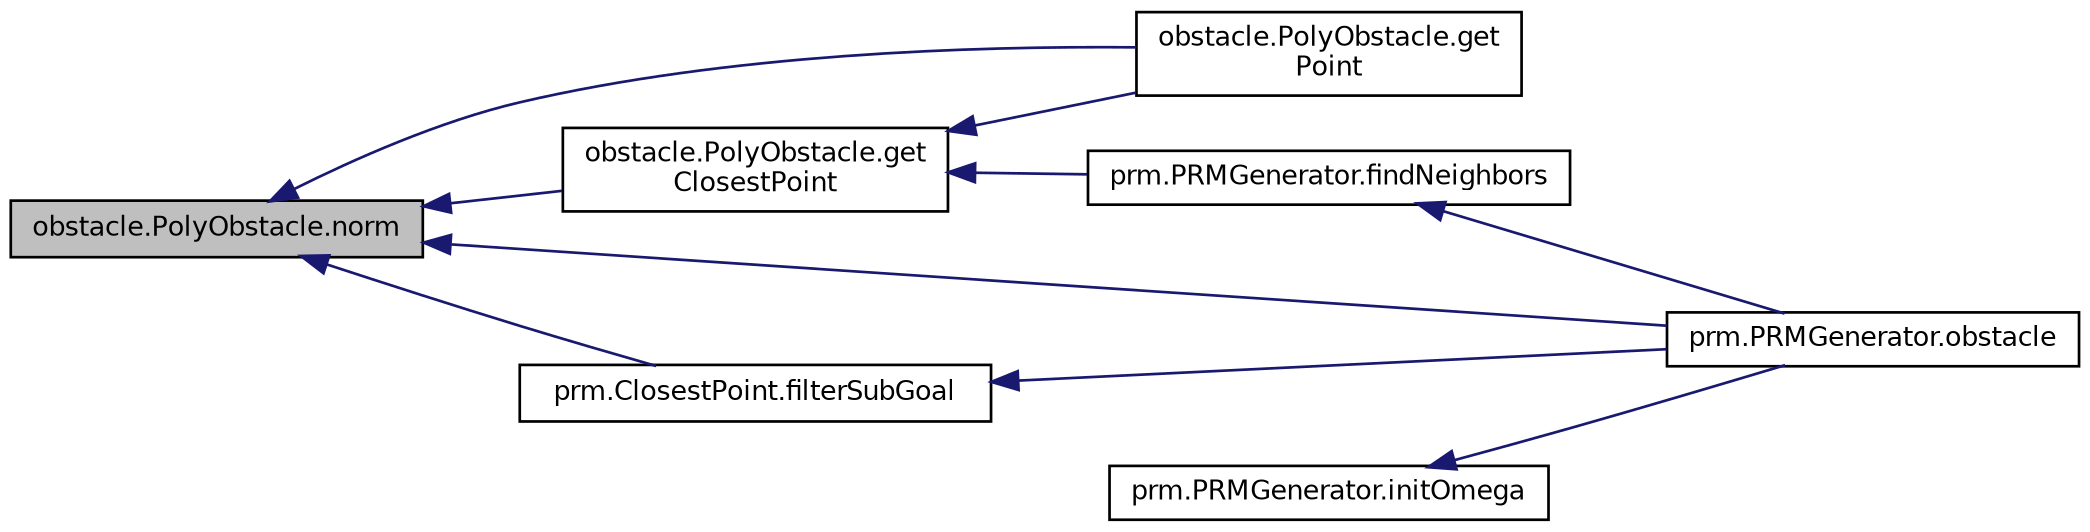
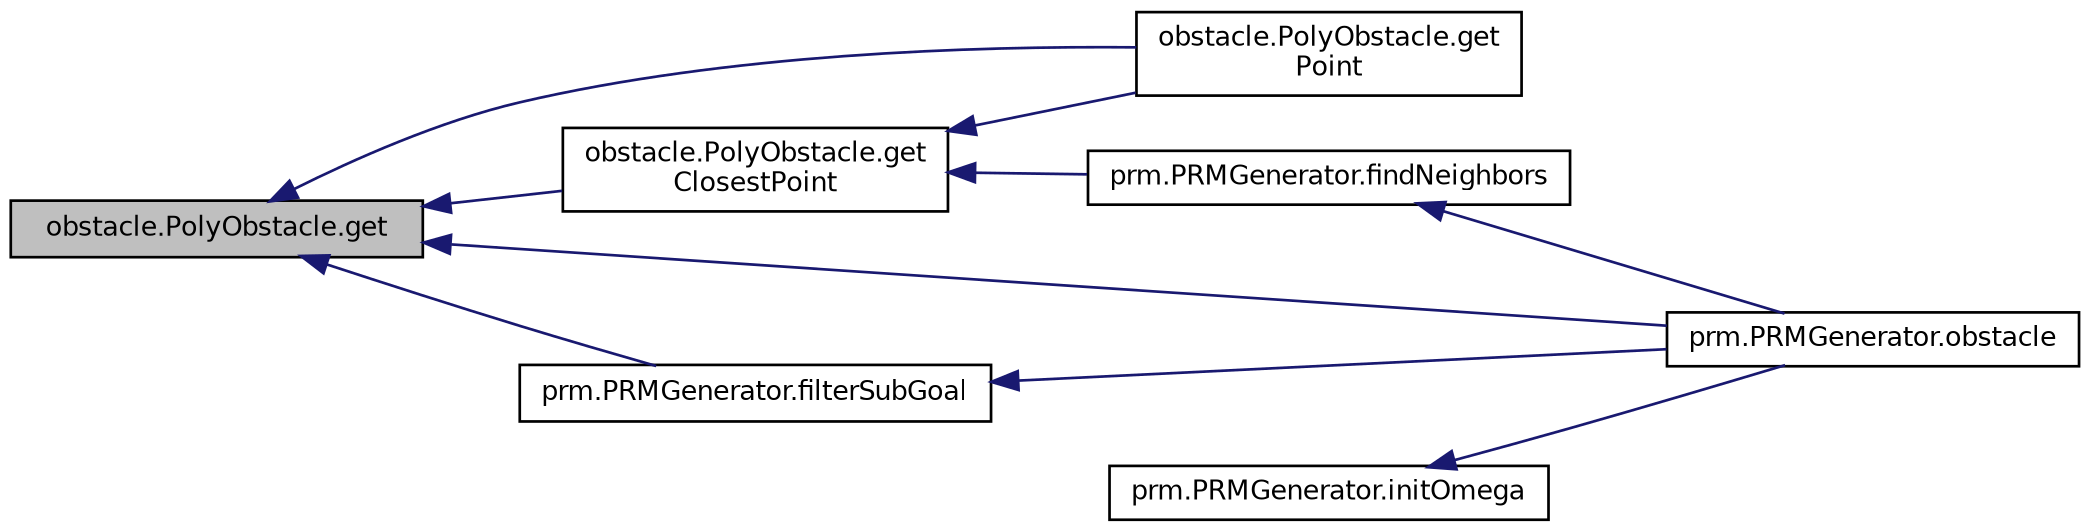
(217, 229) -> (217, 229)
(755, 393) -> (755, 393)
